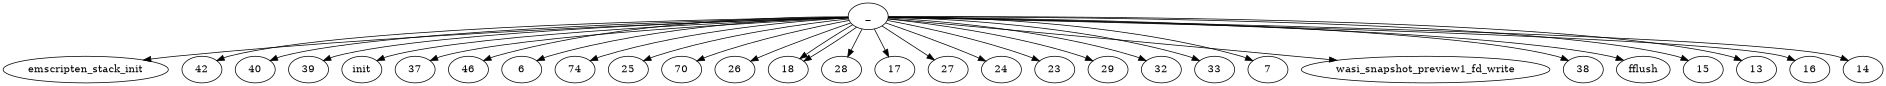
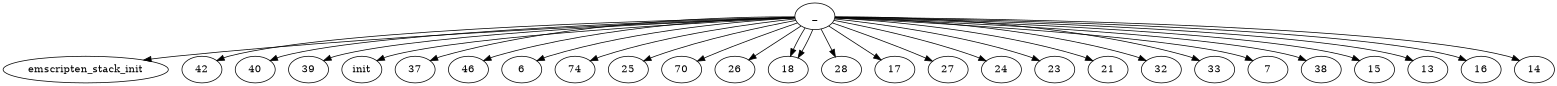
(1108, 70) -> (1108, 70)
(1426, 70) -> none
(1643, 70) -> none
